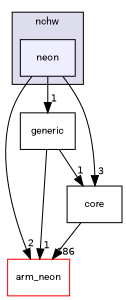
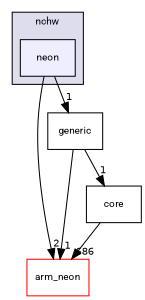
(88, 123) -> none
